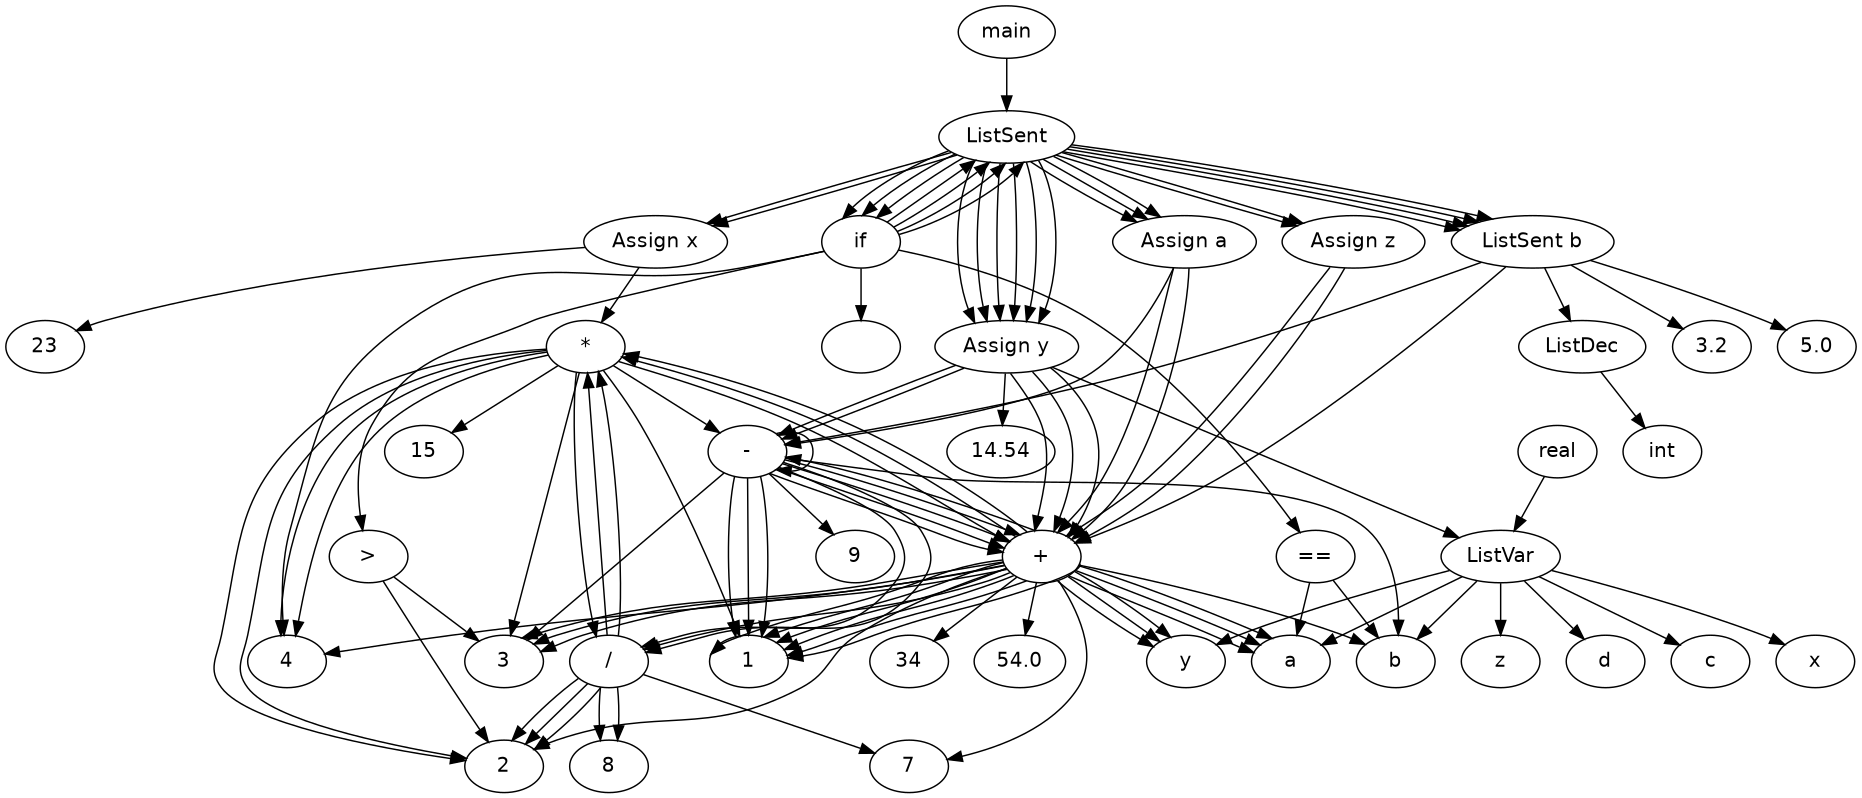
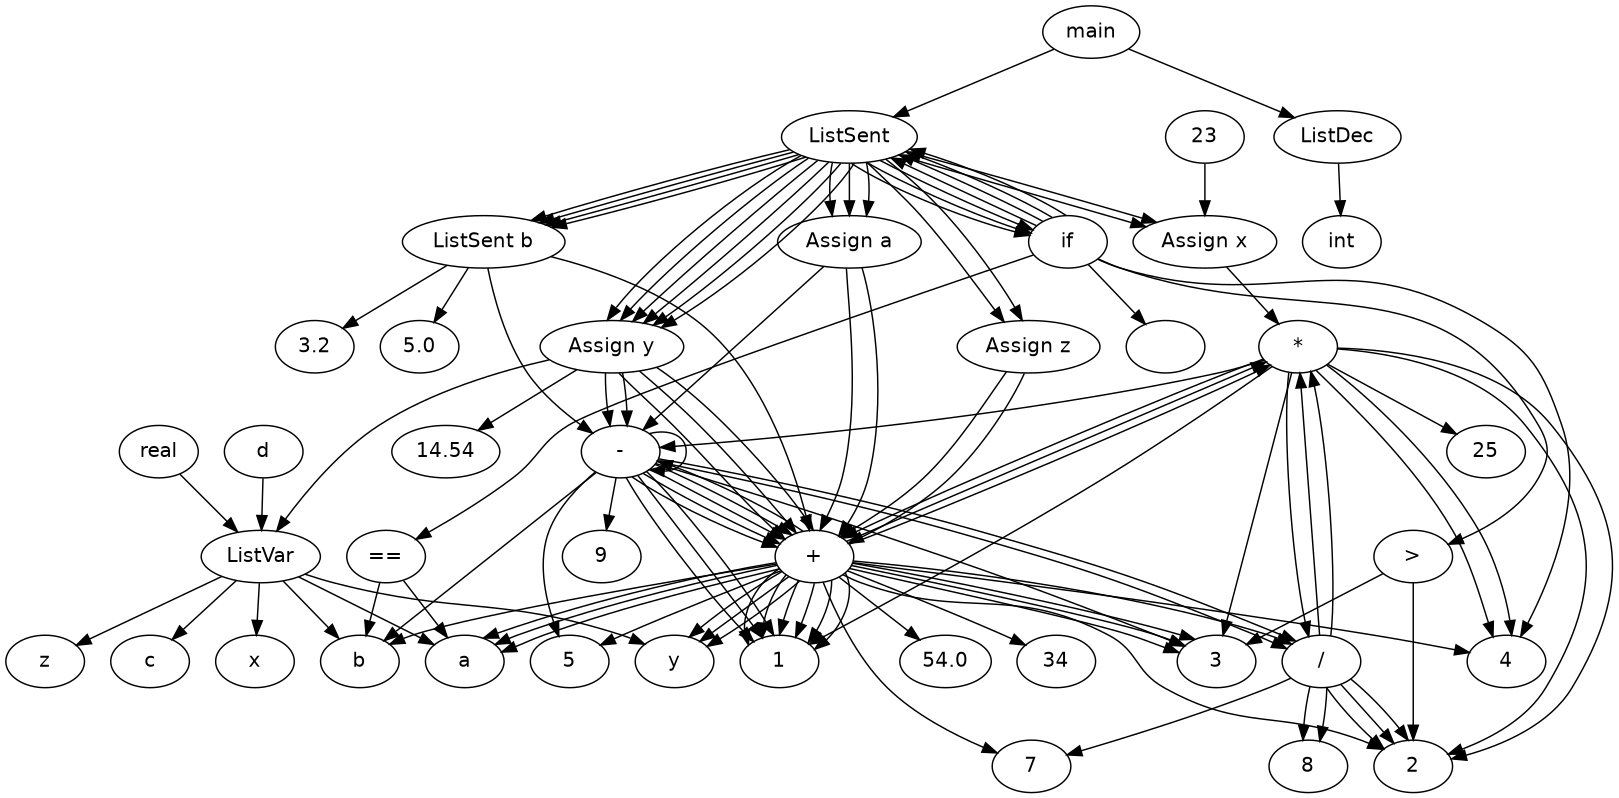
(335, 274) -> (1205, 182)
(1554, 288) -> (1205, 80)
(424, 452) -> (1486, 452)
(1549, 605) -> (262, 497)
none -> (570, 661)
